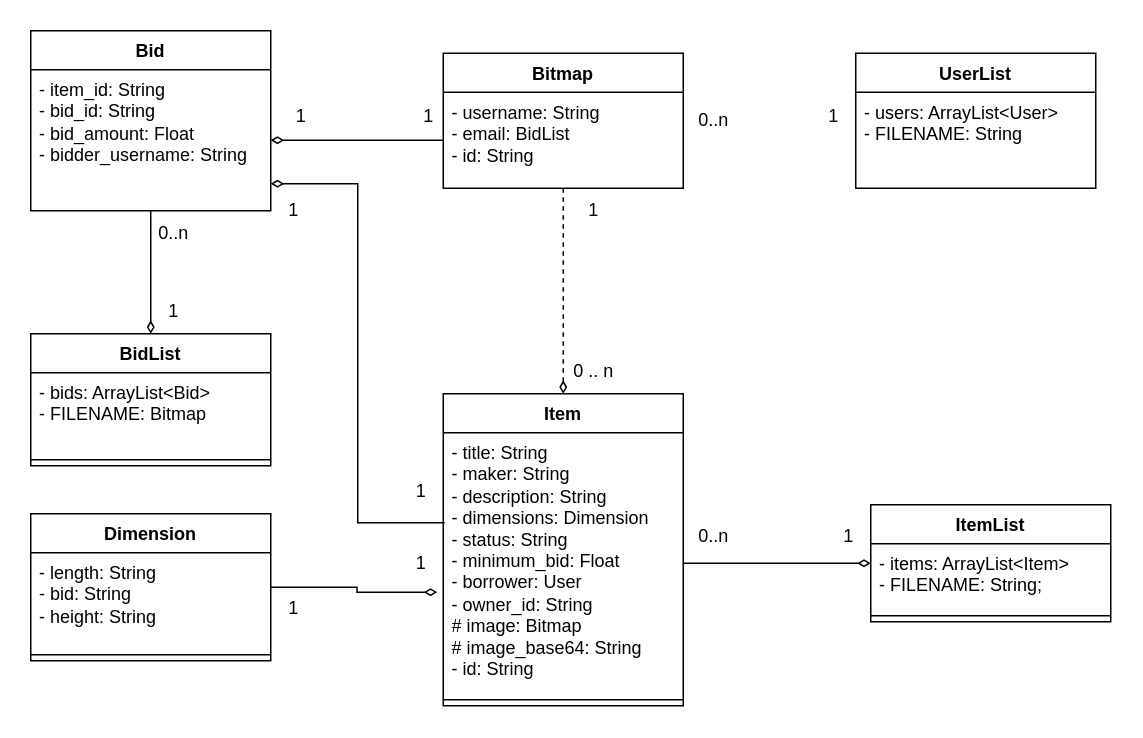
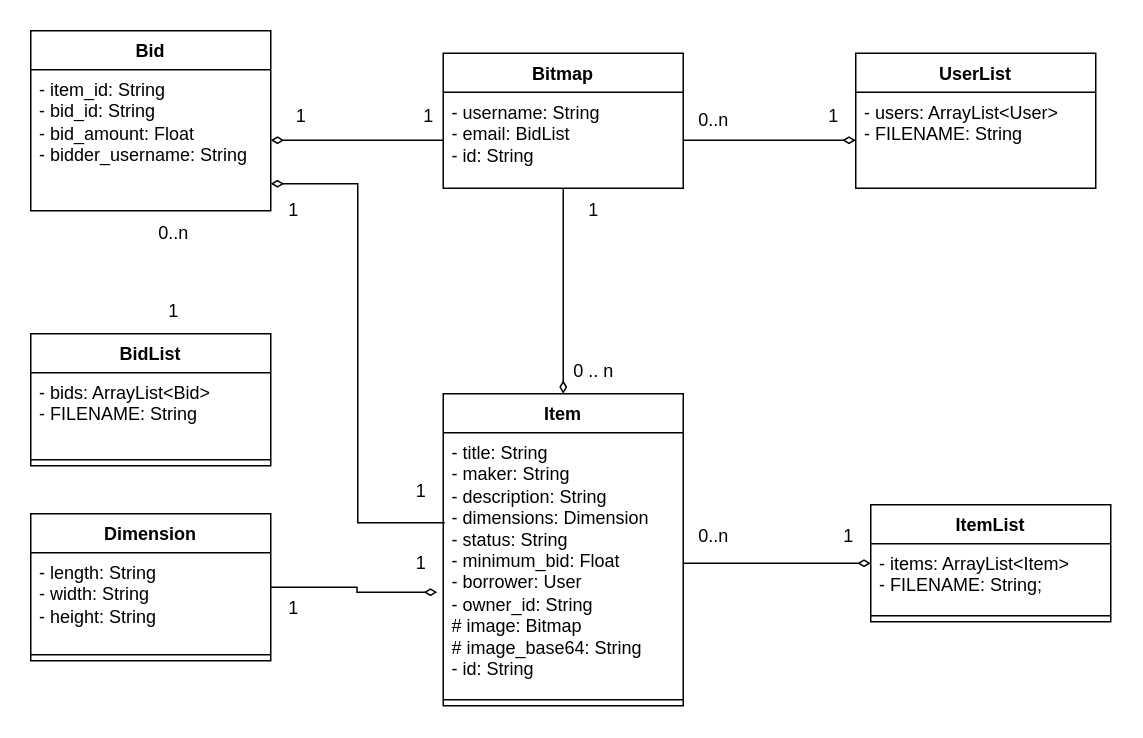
none -> (765, 140)
(151, 267) -> none
(563, 285) -> (563, 285)
(137, 405) -> (137, 405)
(109, 596) -> (109, 596)
